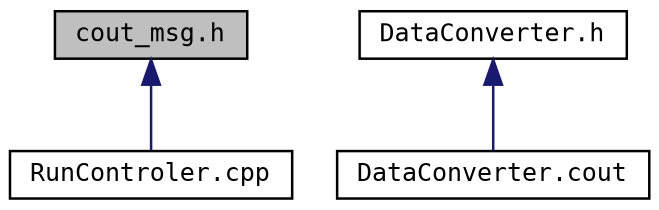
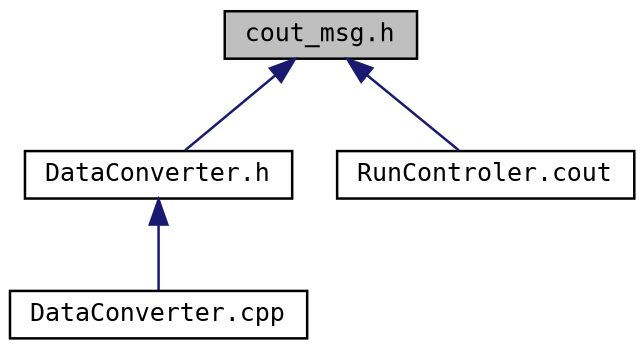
none -> (230, 113)
(151, 175) -> (486, 175)
(493, 175) -> (159, 315)
